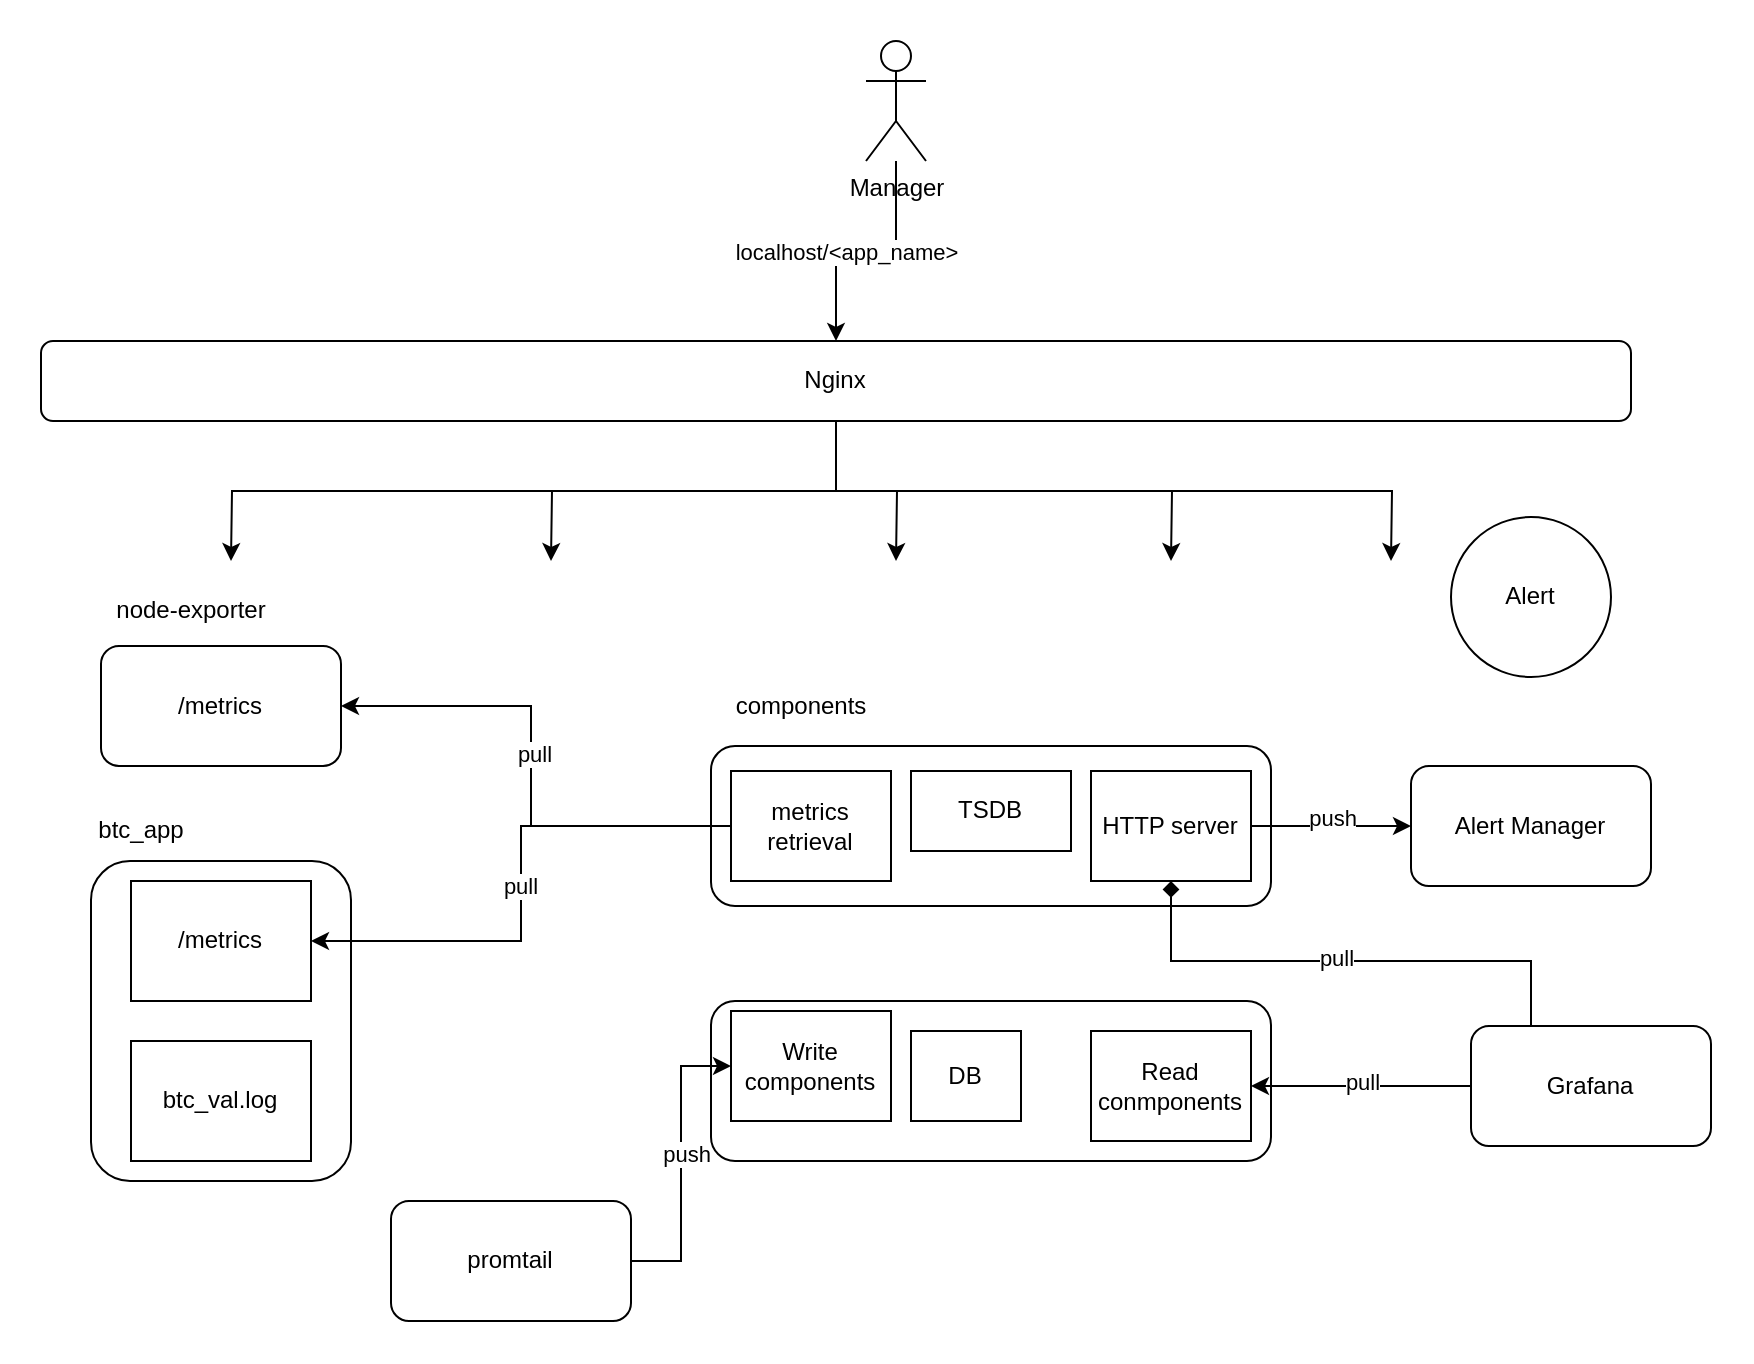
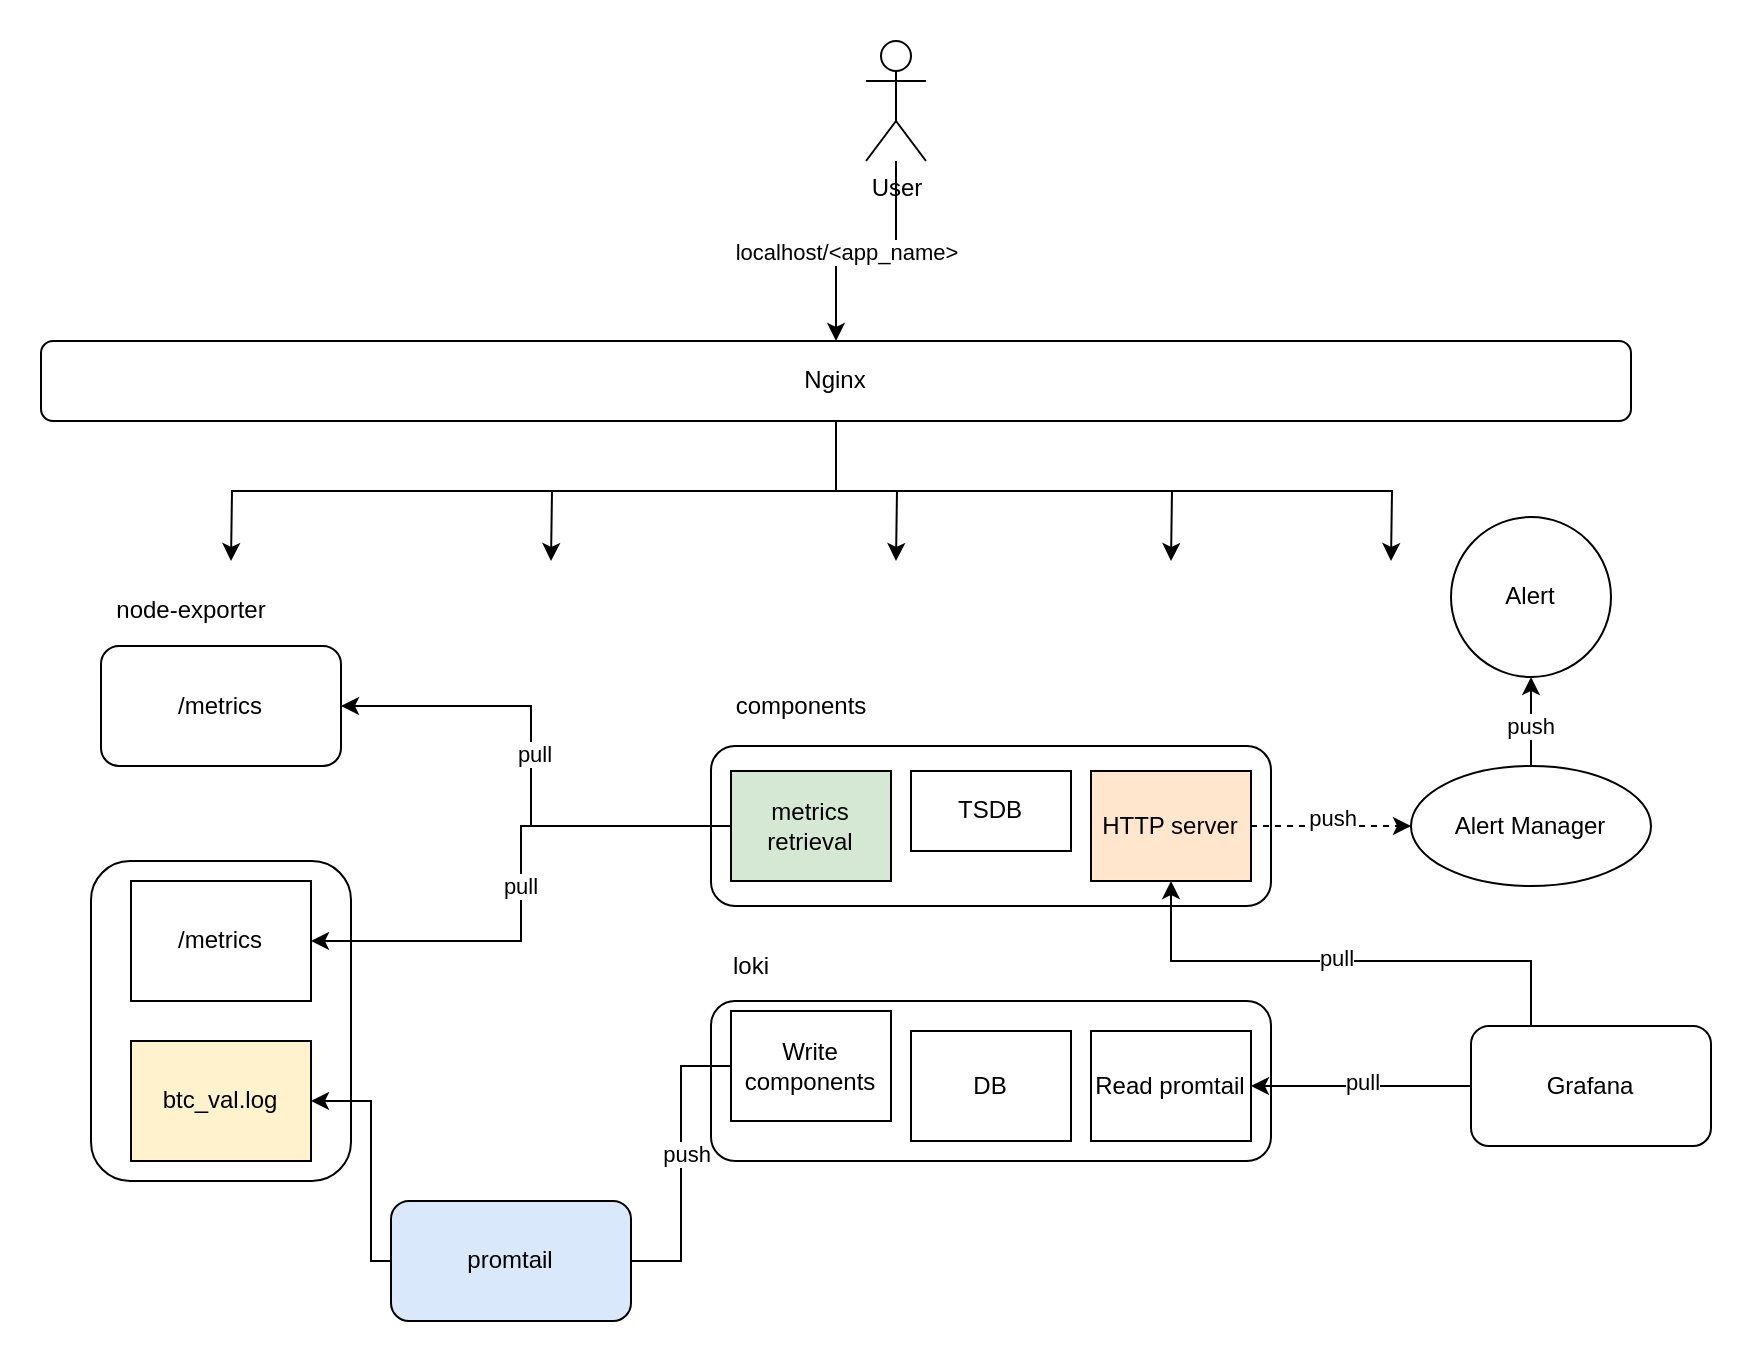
(898, 189) -> (898, 189)
none -> (1531, 728)
(811, 826) -> (811, 826)
(1171, 826) -> (1171, 826)
(1283, 826) -> (1283, 826)
(1531, 826) -> (1531, 826)
(141, 831) -> none
(1171, 897) -> (1171, 896)
none -> (751, 967)
(716, 1066) -> (721, 1066)
(966, 1076) -> (991, 1086)
(1171, 1087) -> (1171, 1087)
(221, 1101) -> (221, 1101)
none -> (371, 1168)
(511, 1261) -> (511, 1261)
